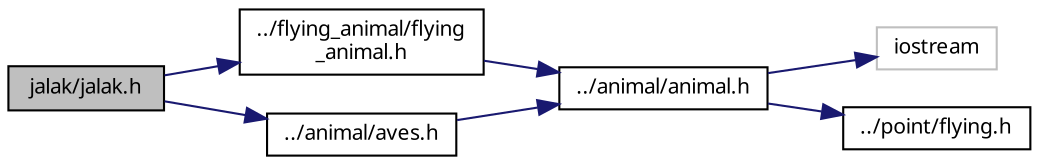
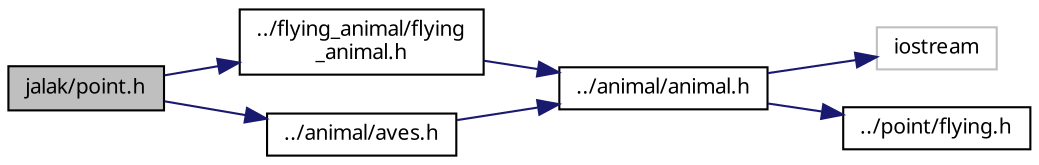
(86, 88) -> (86, 88)
